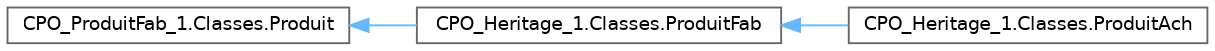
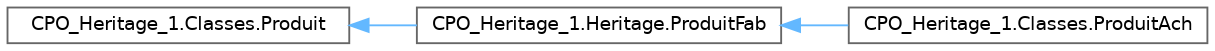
(178, 25) -> (178, 25)
(599, 25) -> (599, 25)
